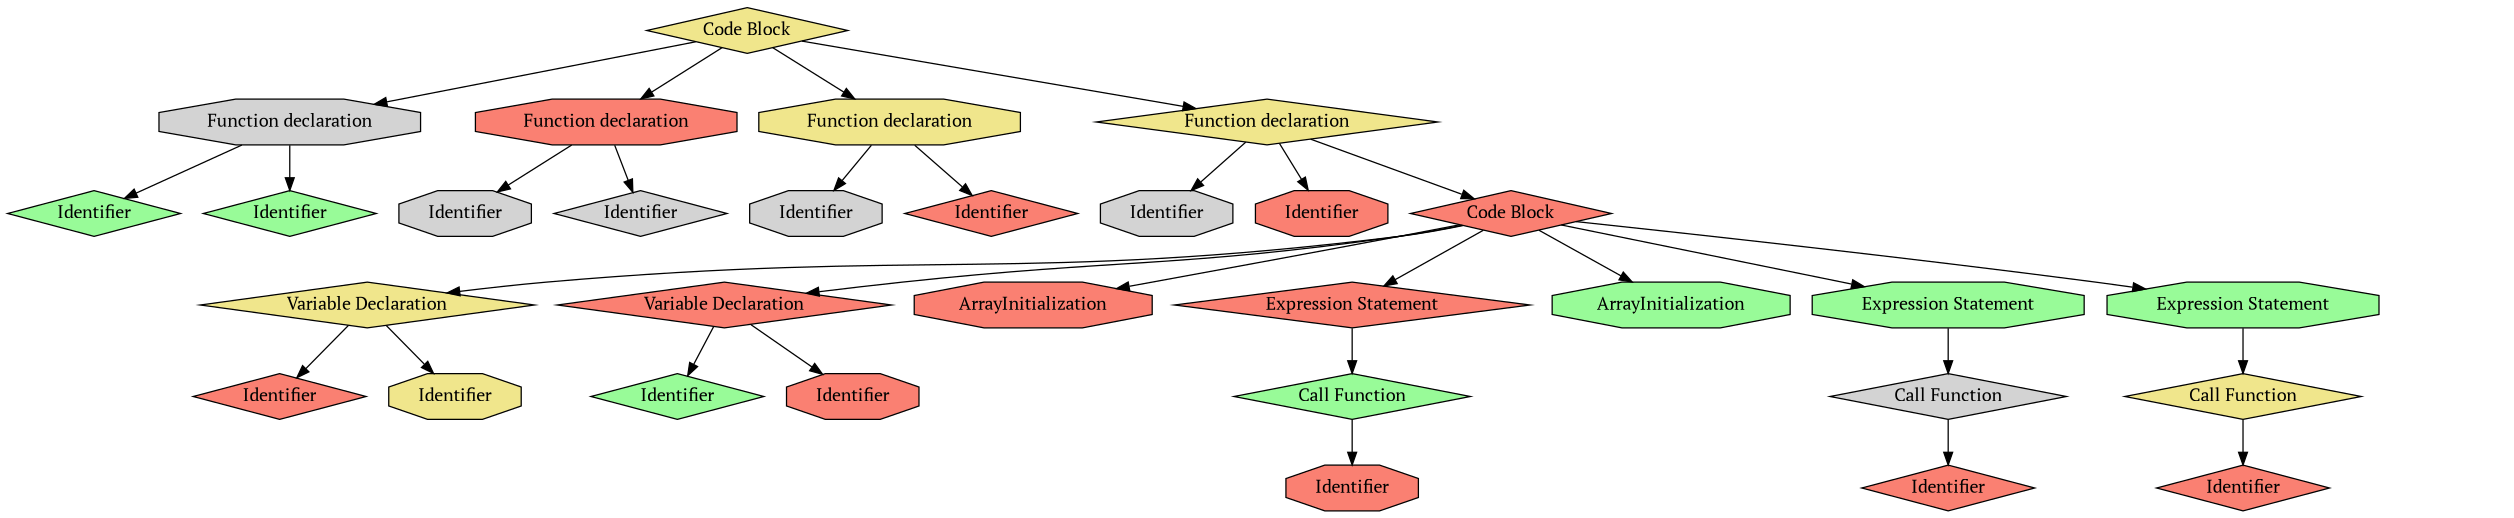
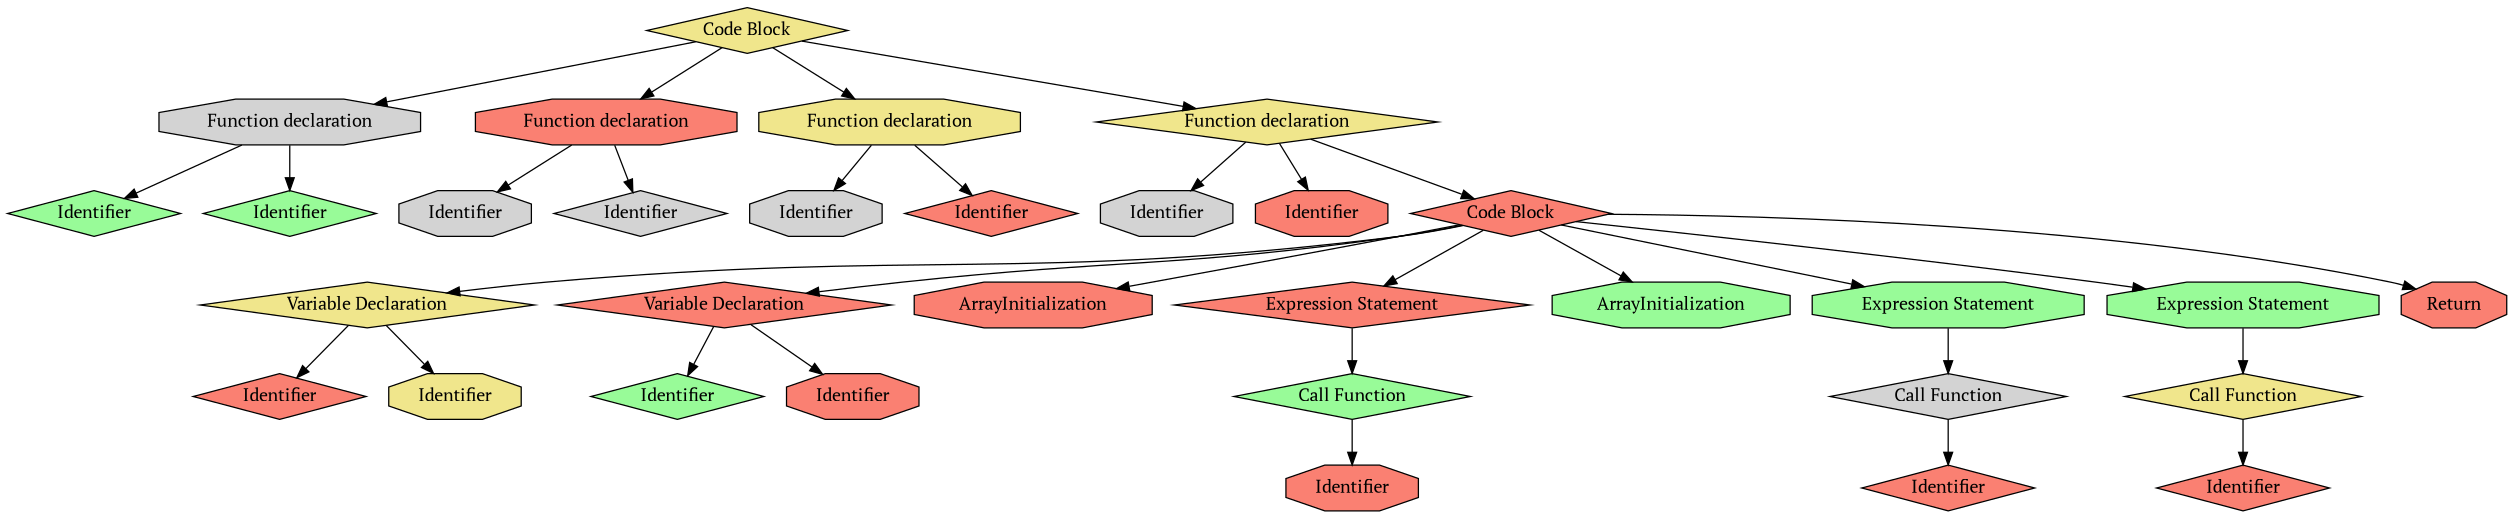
none -> (2454, 305)
